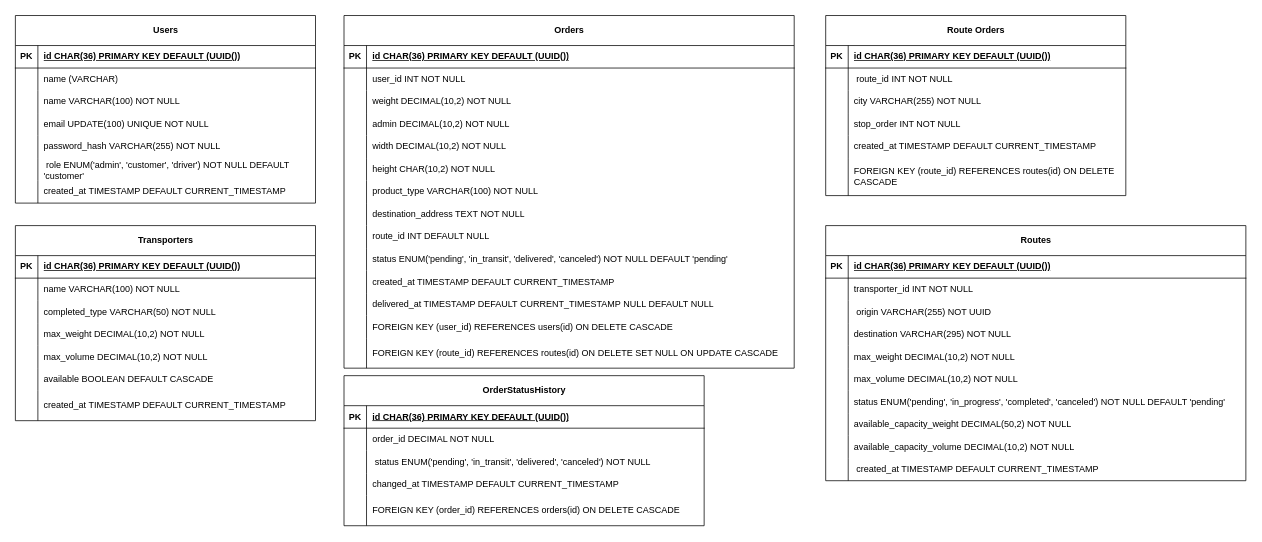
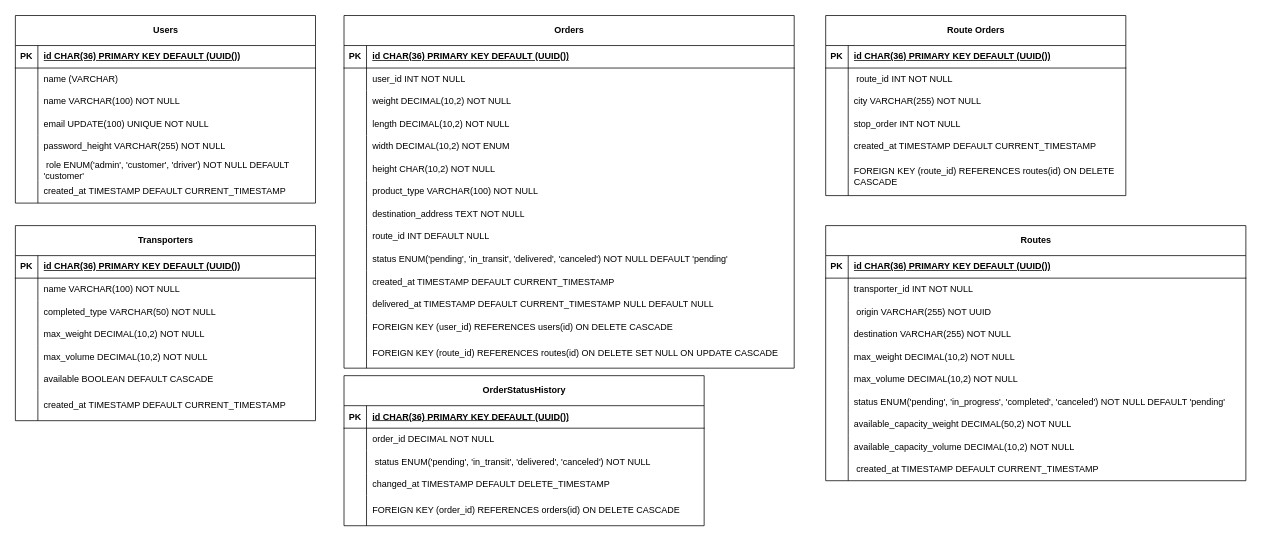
(437, 124) -> (440, 124)
(129, 147) -> (132, 147)
(437, 147) -> (437, 147)
(931, 334) -> (931, 334)
(485, 484) -> (482, 484)
